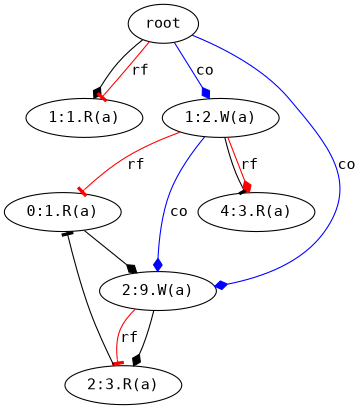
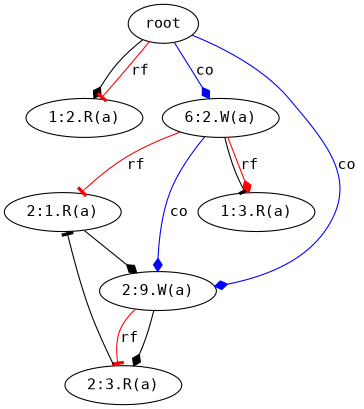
(84, 118) -> (84, 118)
(221, 118) -> (221, 118)
(63, 212) -> (63, 212)
(256, 212) -> (256, 212)
